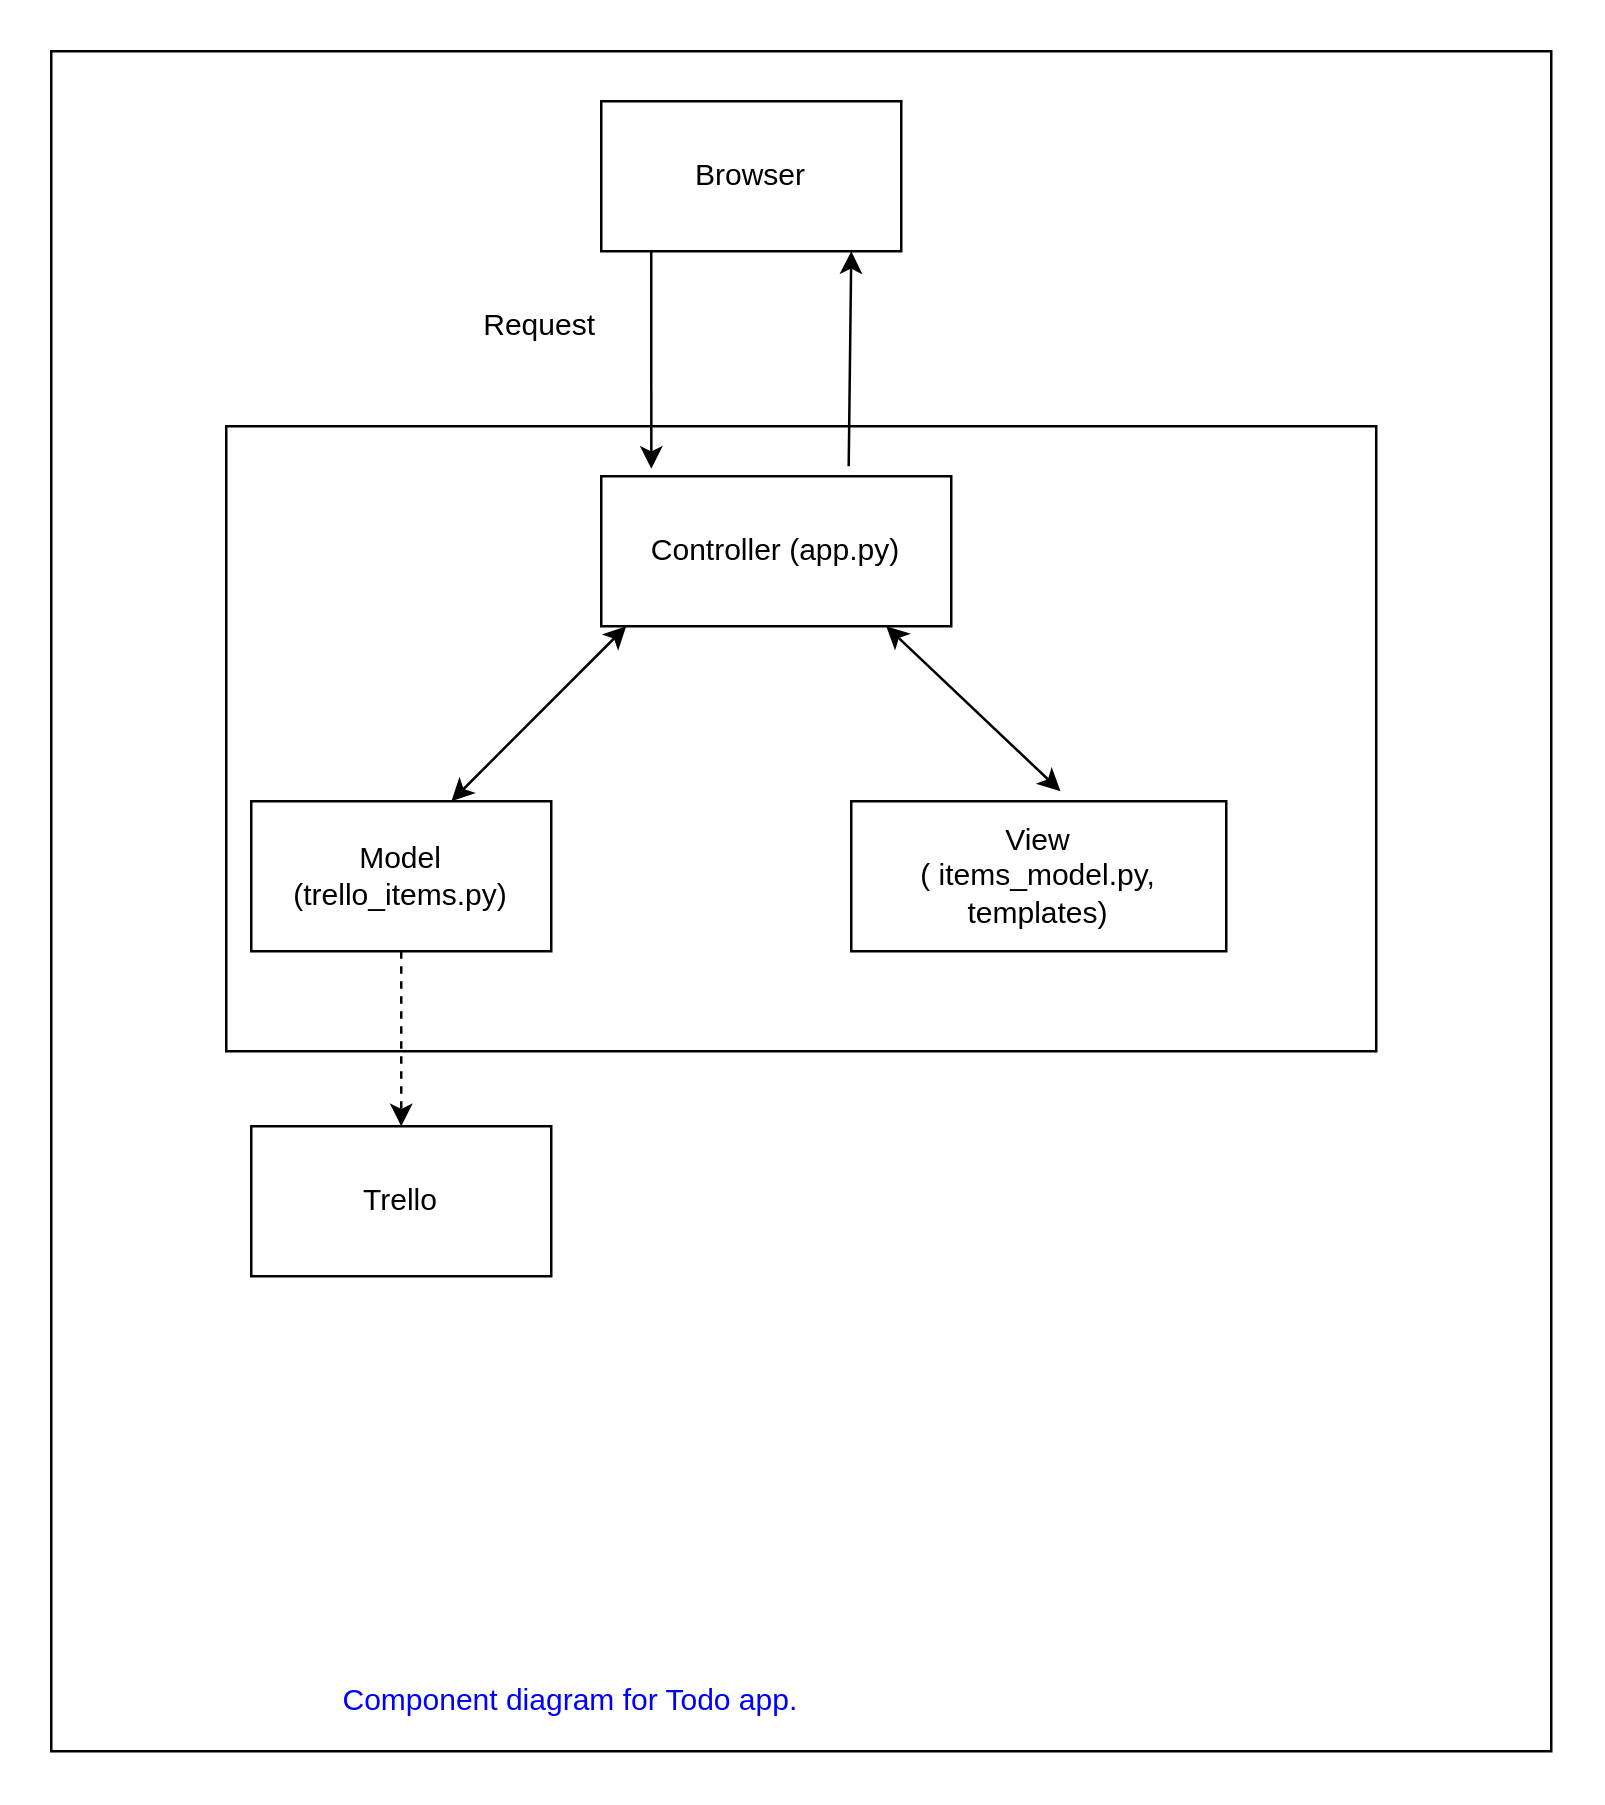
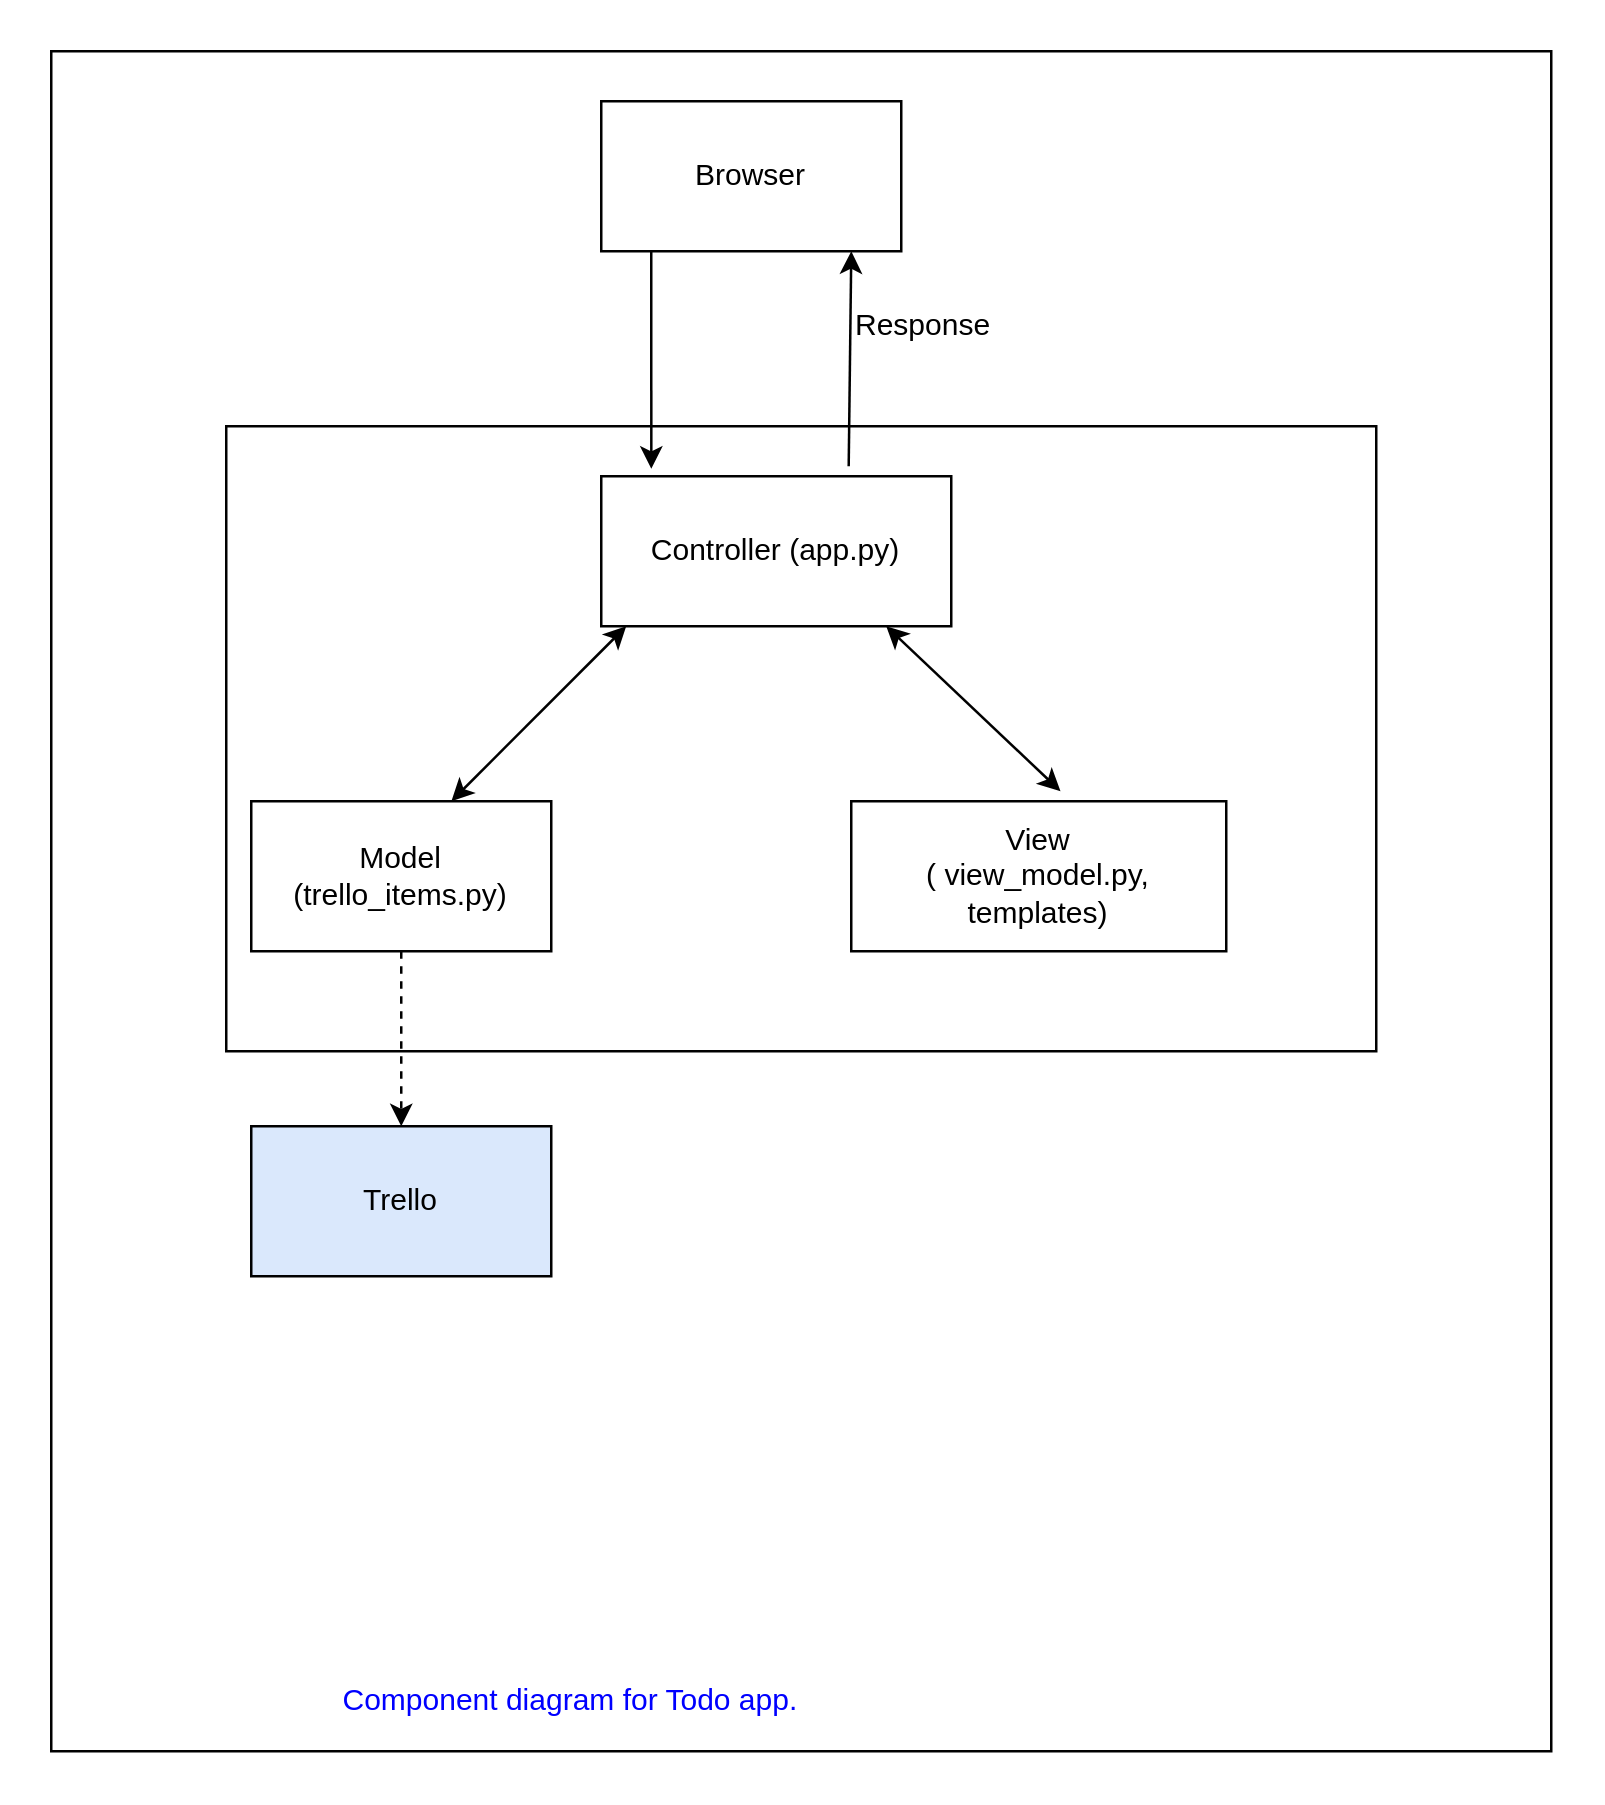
(451, 326) -> none
none -> (1001, 326)
(1039, 876) -> (1039, 876)
(401, 1201) -> (401, 1201)
